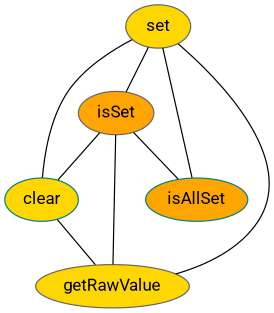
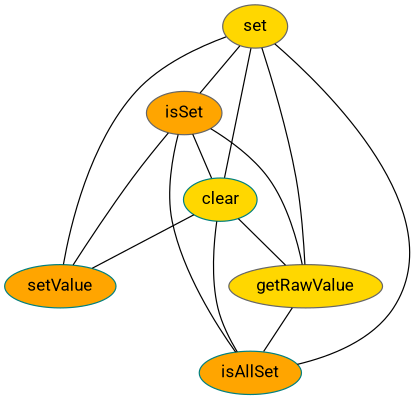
none -> (60, 286)
none -> (215, 289)
none -> (278, 330)
